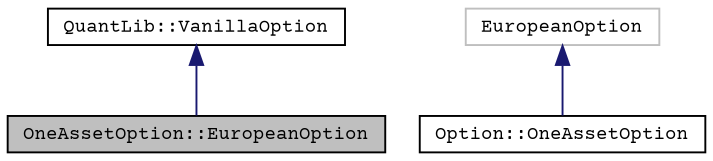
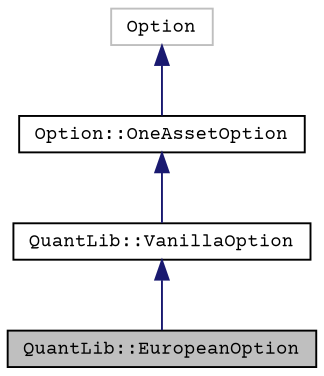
(563, 27) -> (162, 27)
(196, 134) -> (162, 349)
none -> (162, 198)
